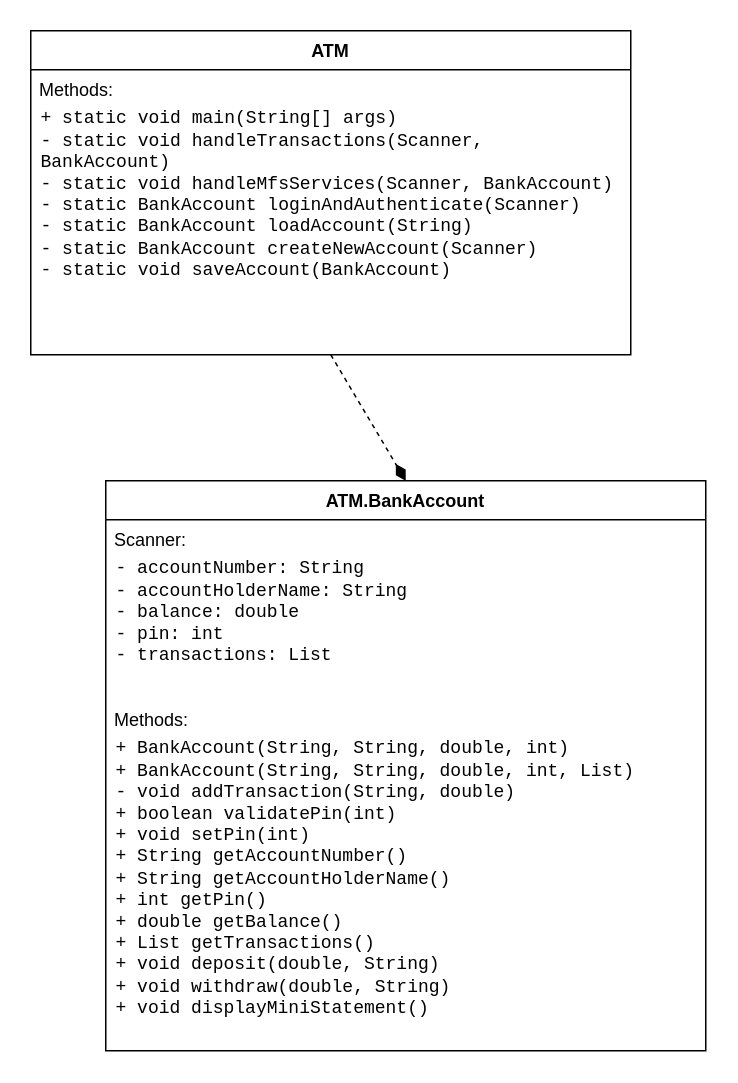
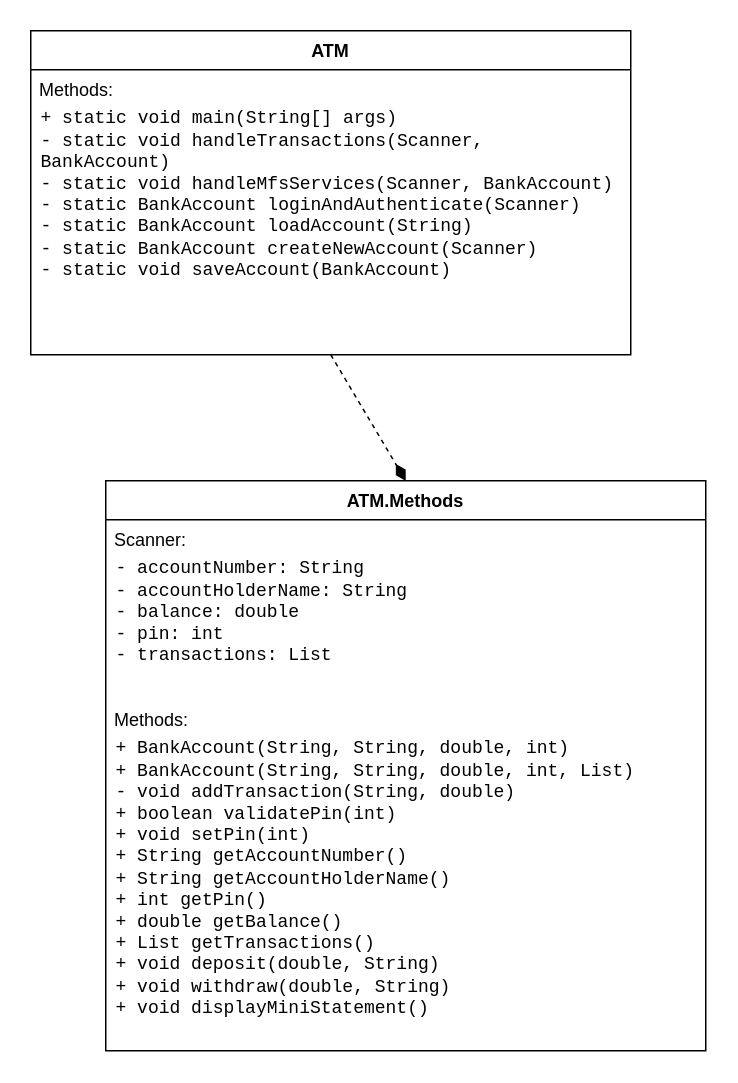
(405, 501) -> (405, 501)
